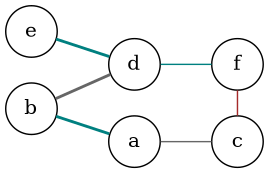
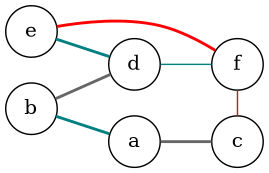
none -> (139, 22)
(186, 142) -> (186, 142)
